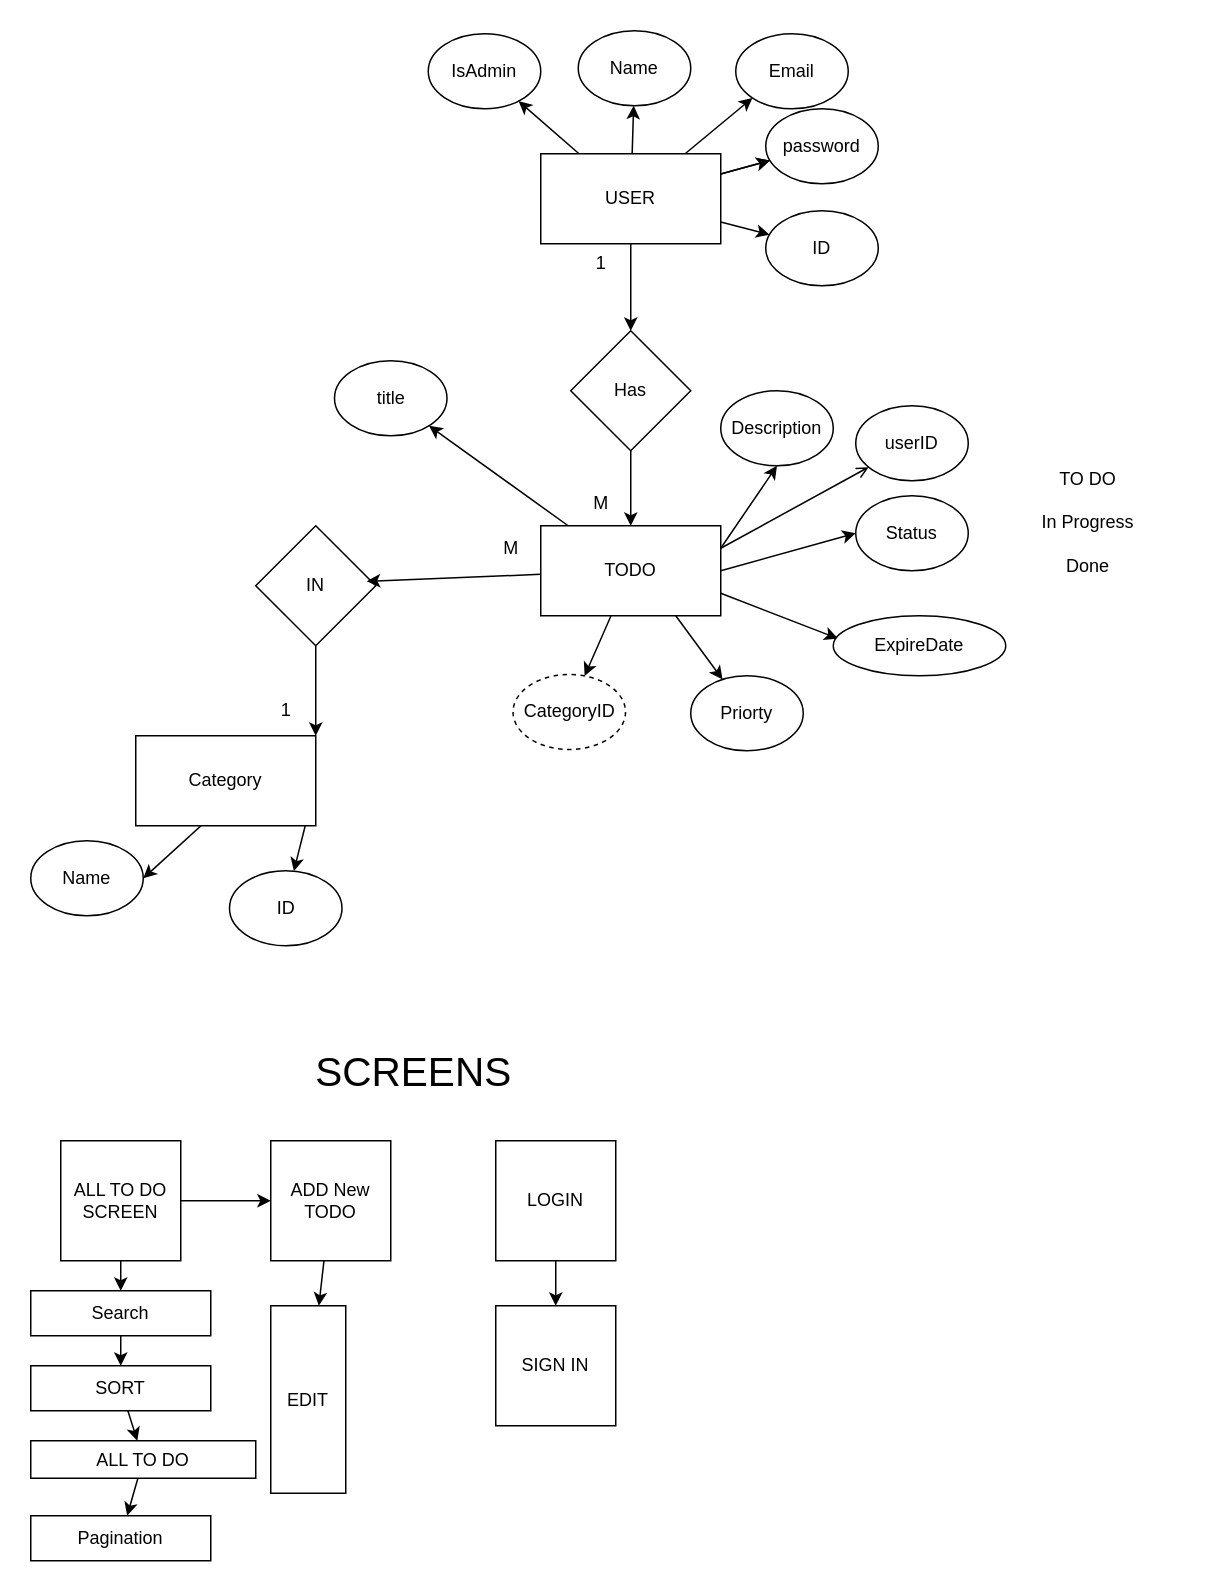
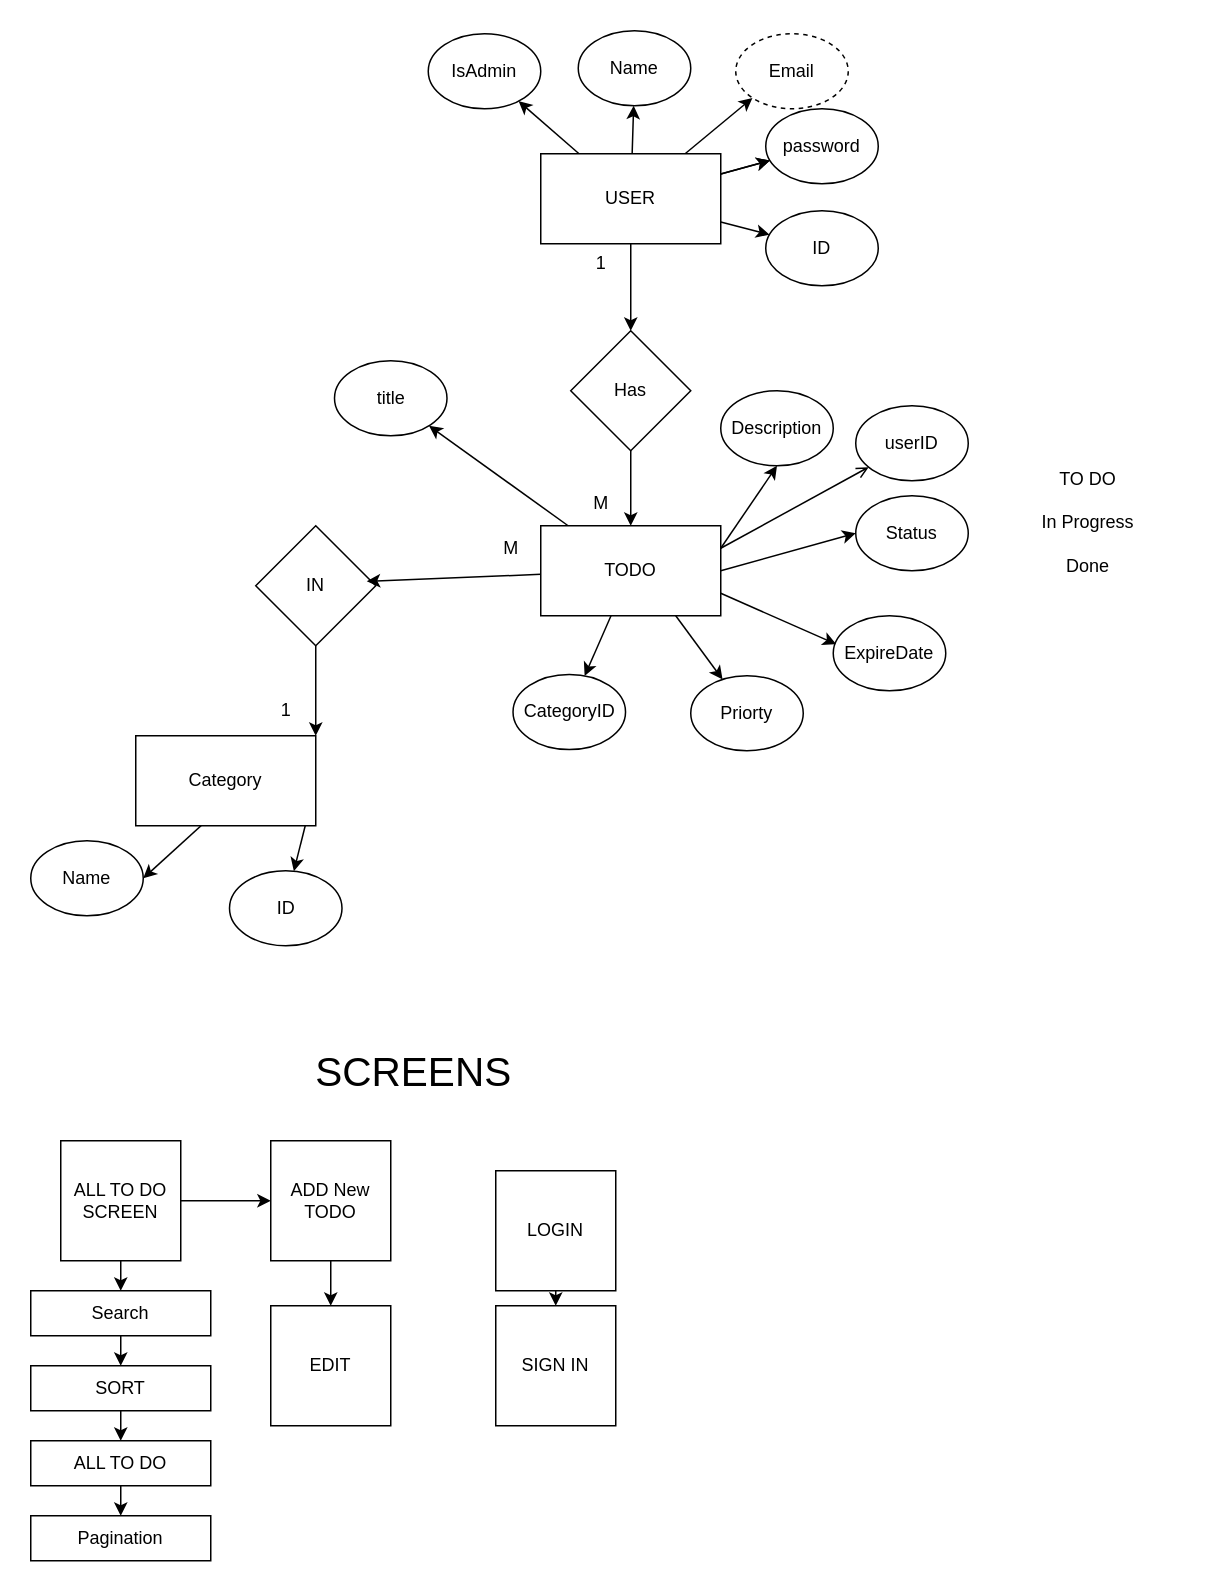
(792, 71) -> (792, 71)
(920, 646) -> (890, 653)
(569, 712) -> (569, 712)
(556, 1201) -> (556, 1231)
(308, 1400) -> (331, 1366)
(143, 1460) -> (121, 1463)
